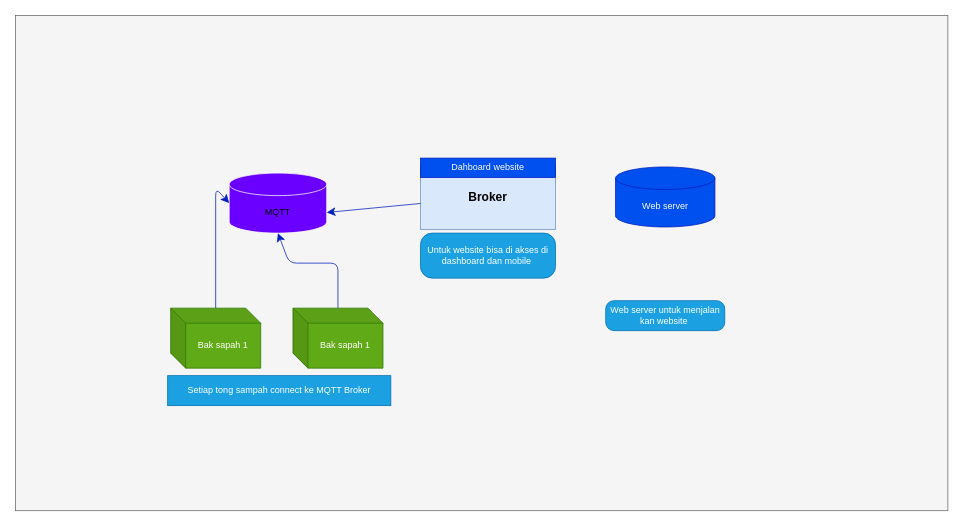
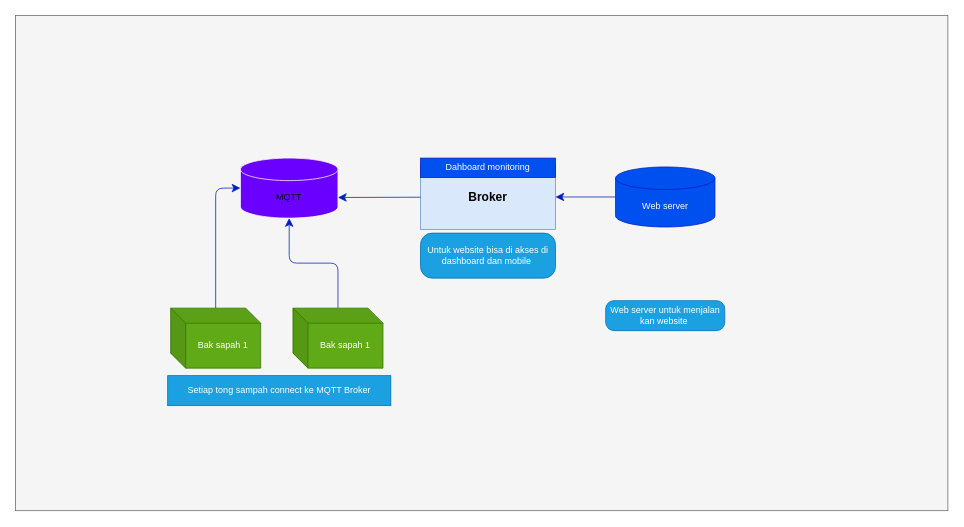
(488, 168) -> (488, 168)
none -> (564, 197)
(278, 203) -> (289, 188)
